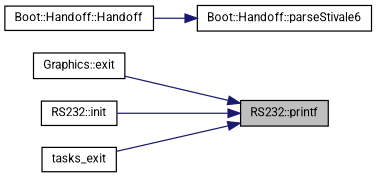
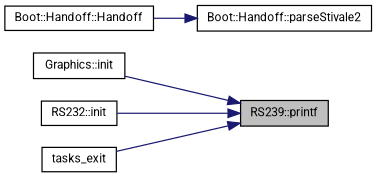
(284, 18) -> (284, 18)
(79, 66) -> (79, 66)
(284, 113) -> (284, 113)
